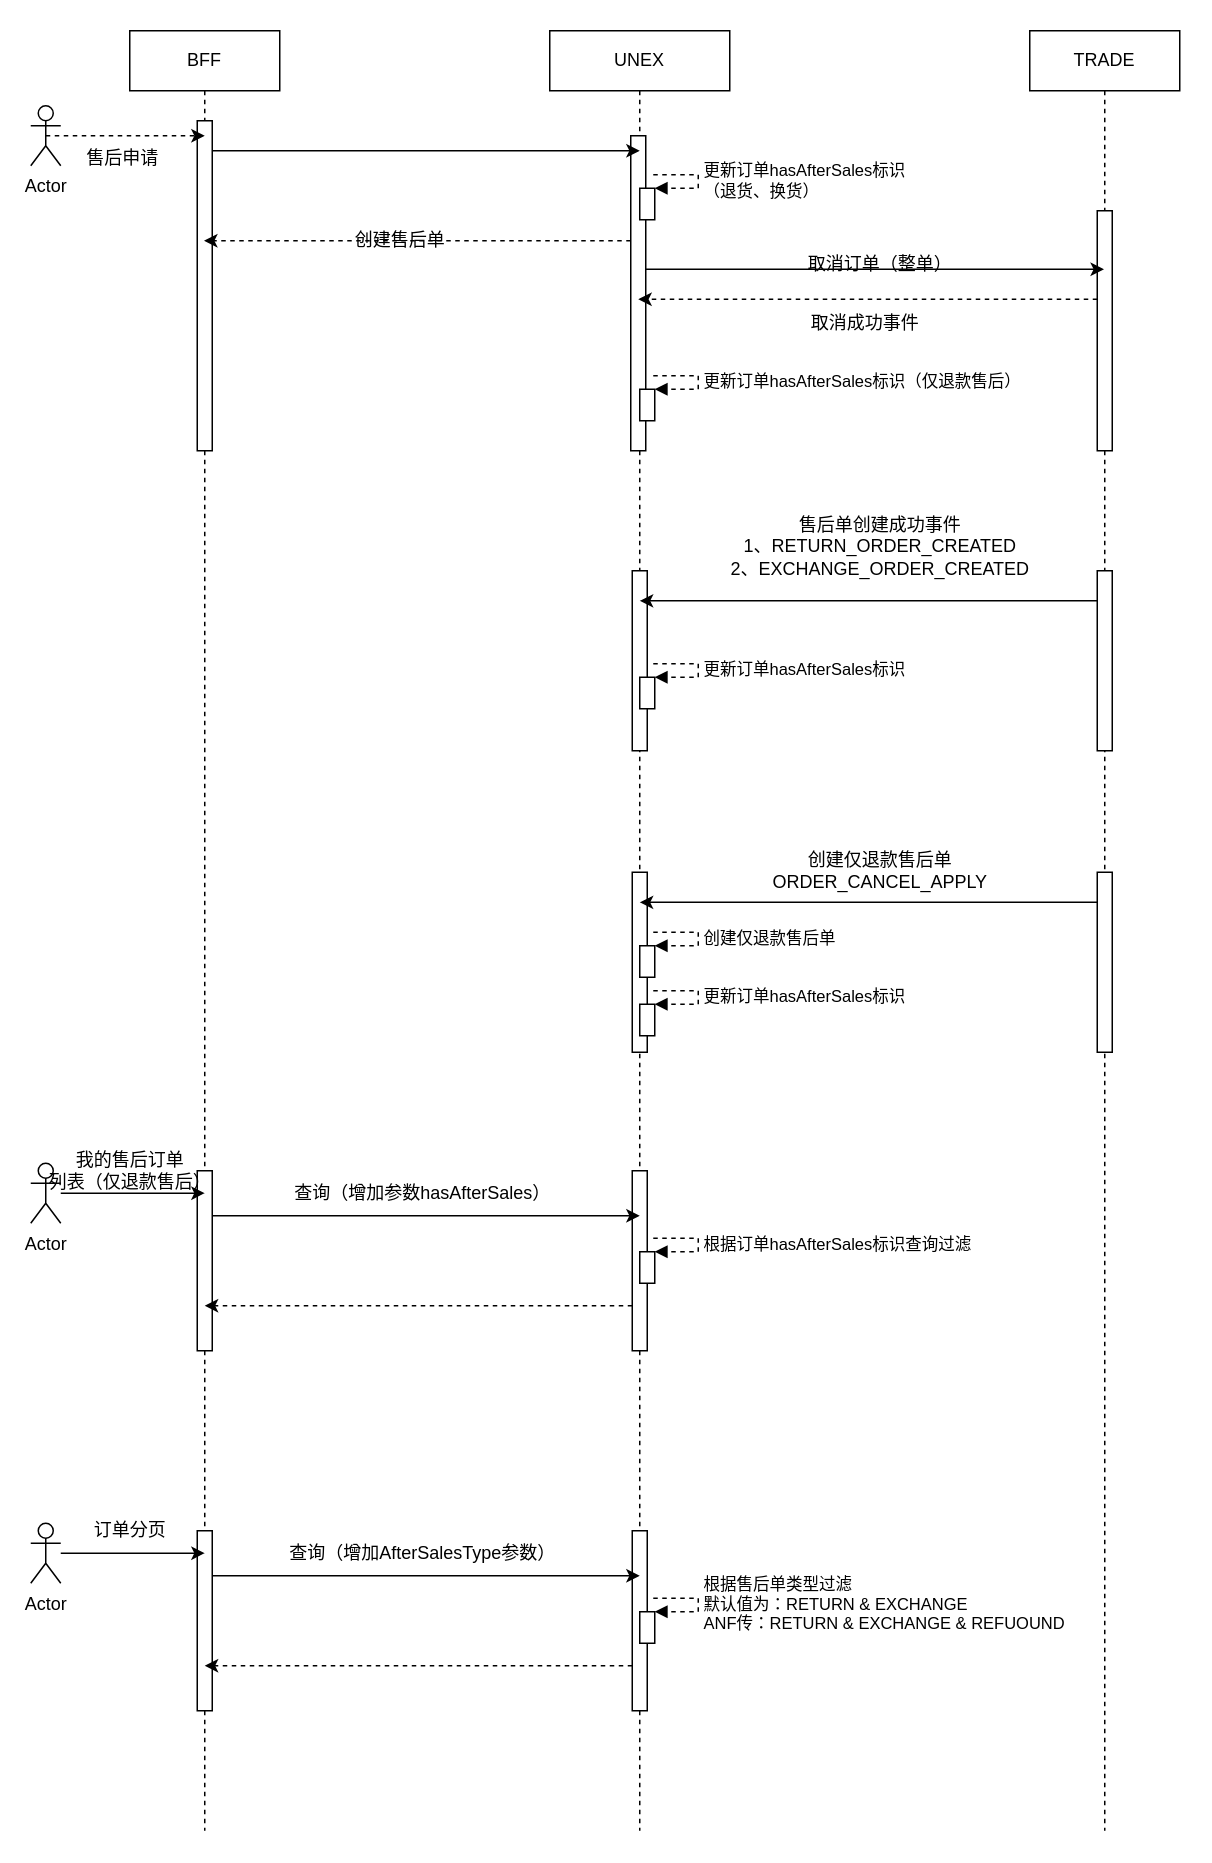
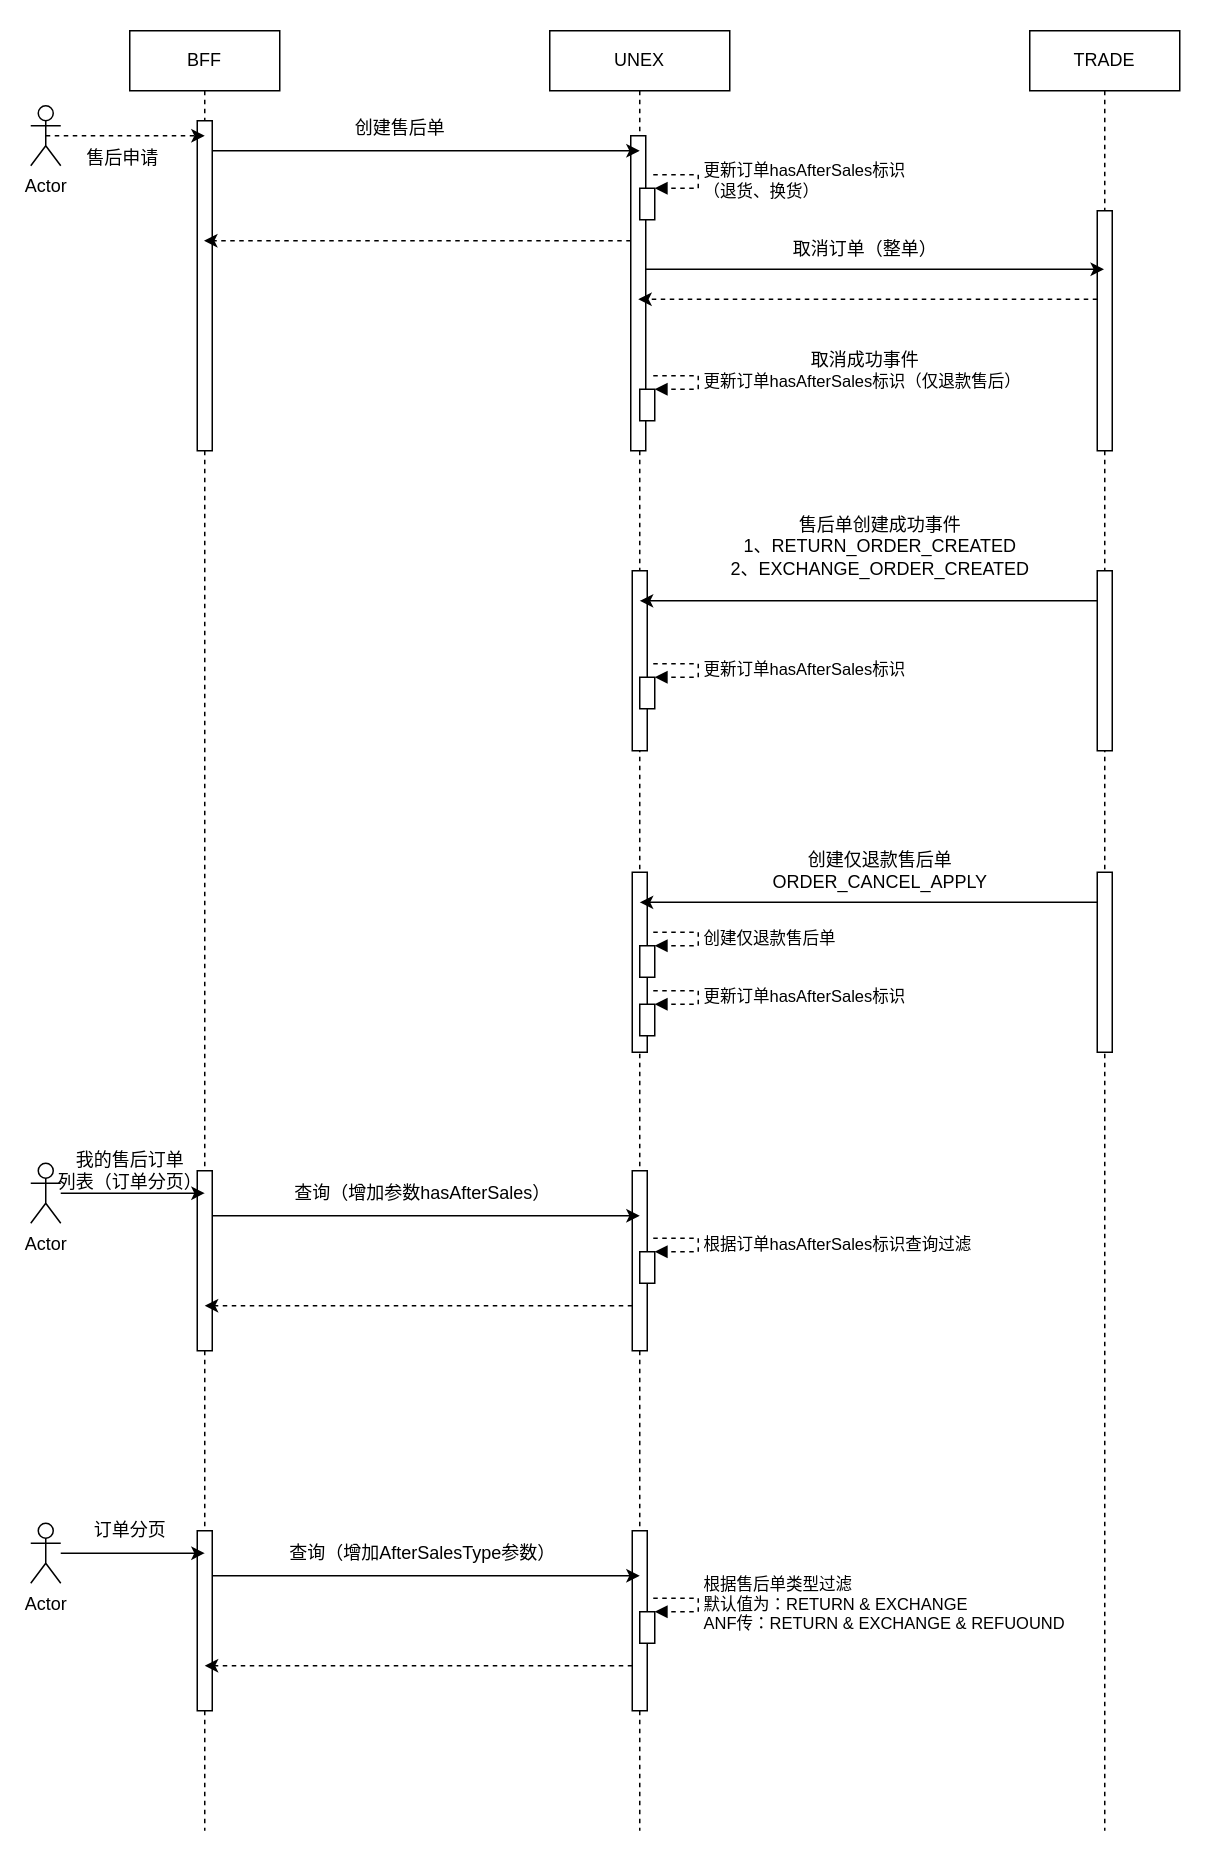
(400, 241) -> (400, 128)
(880, 265) -> (865, 250)
(865, 323) -> (865, 361)
(131, 1171) -> (131, 1171)
